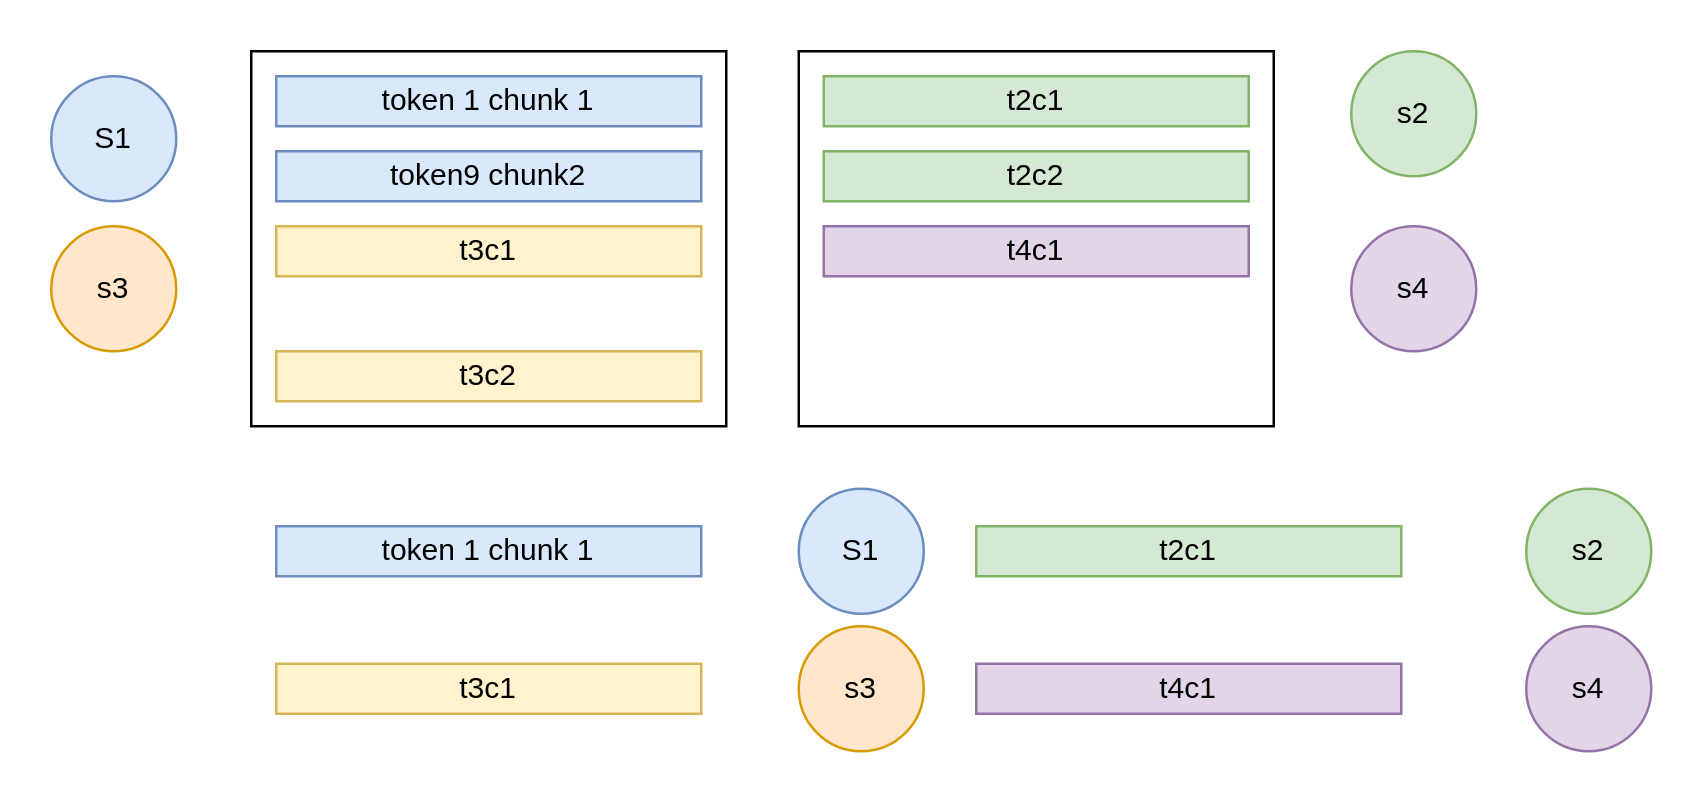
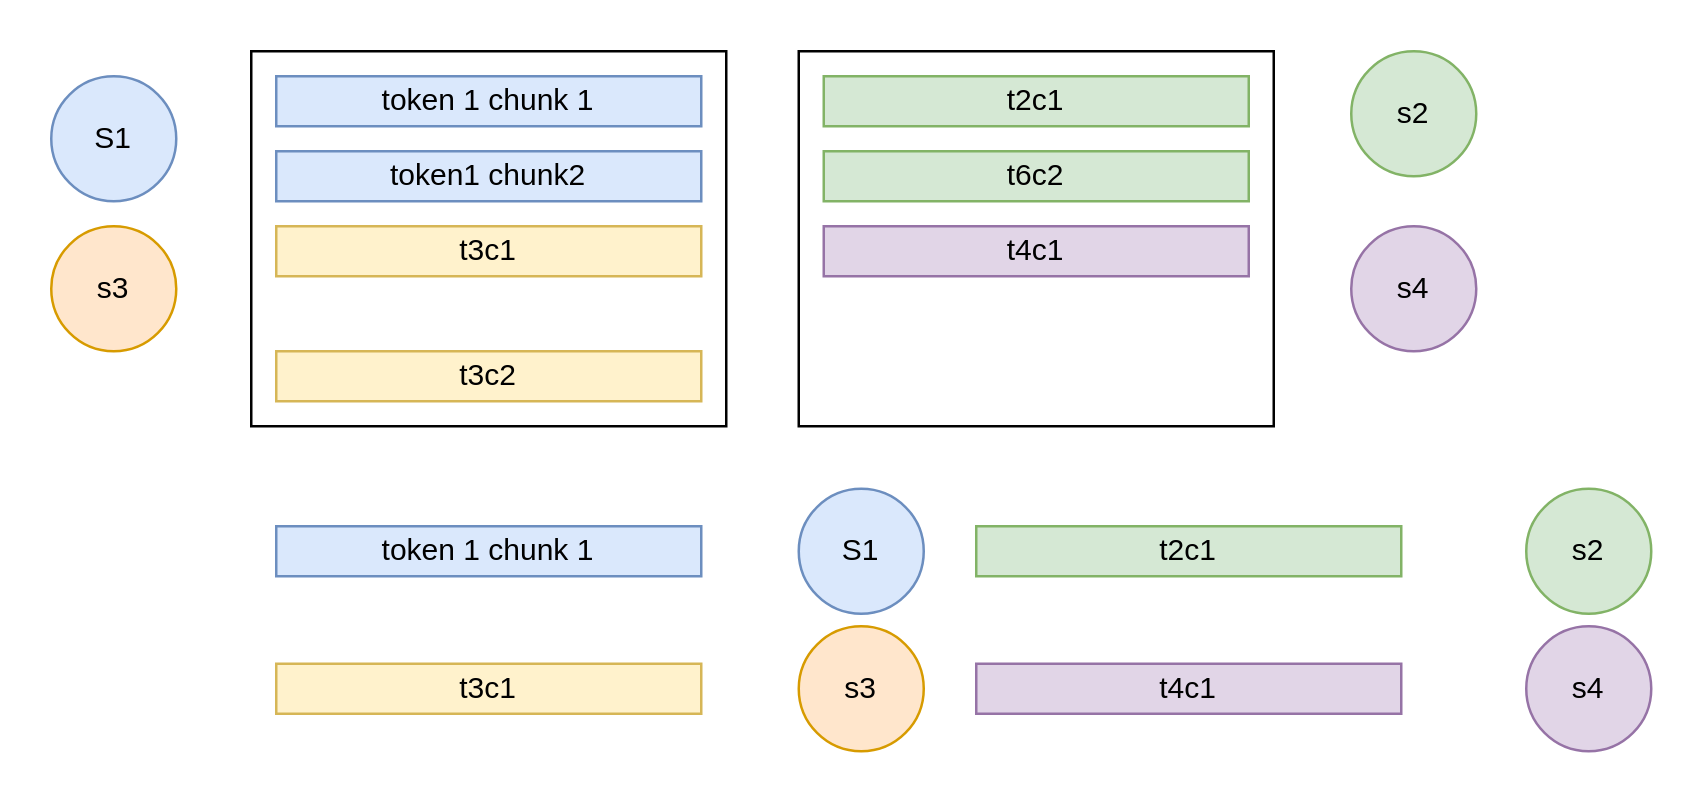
(489, 176) -> (489, 176)
(1036, 176) -> (1036, 176)
